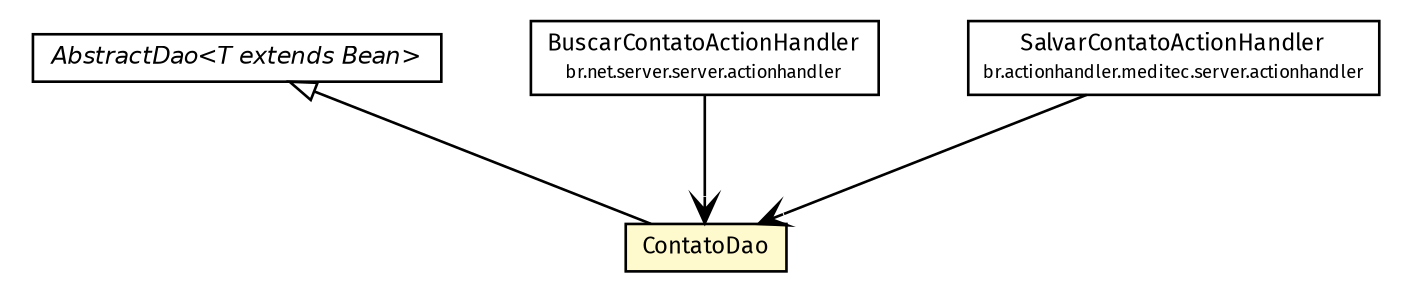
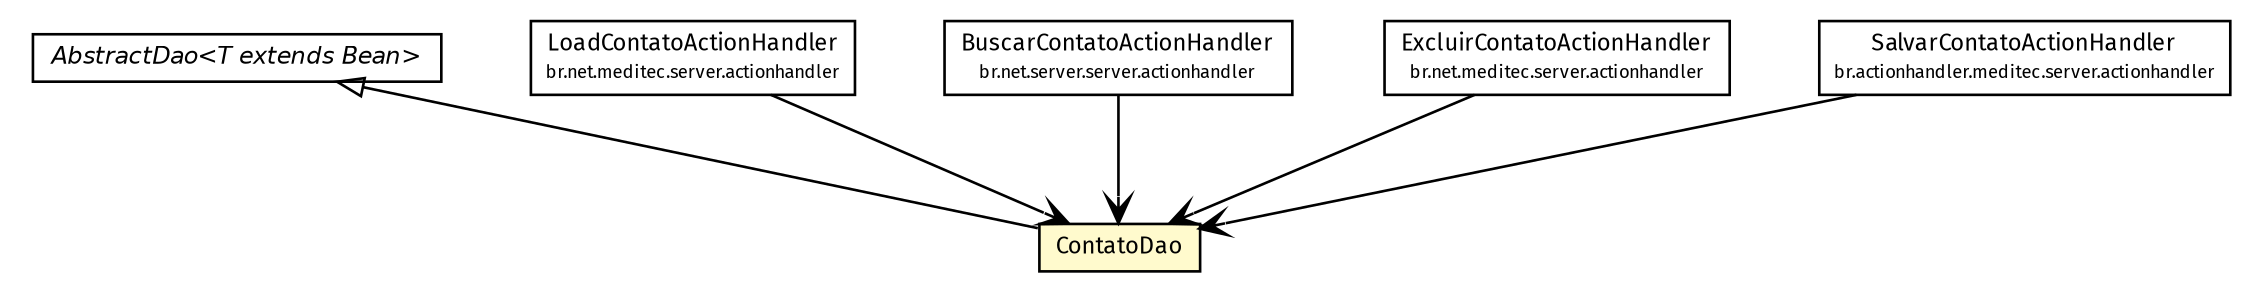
none -> (692, 58)
none -> (1556, 58)
